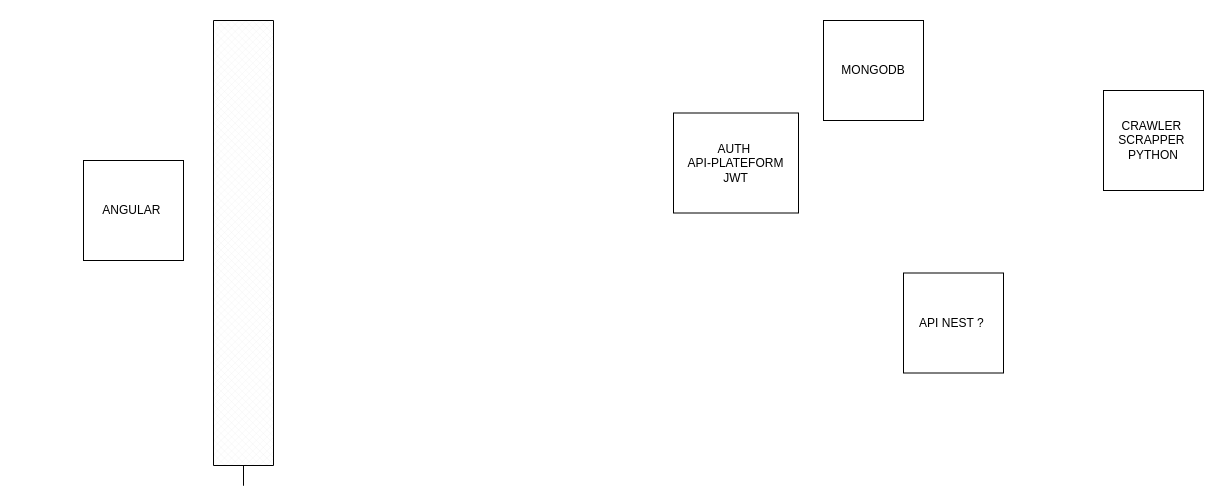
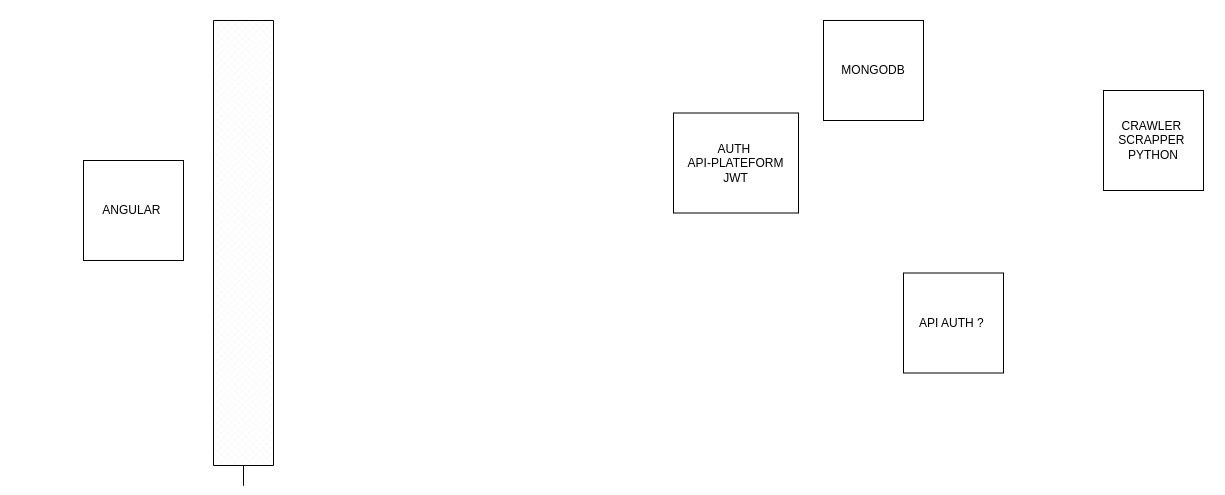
(954, 324) -> (954, 324)
